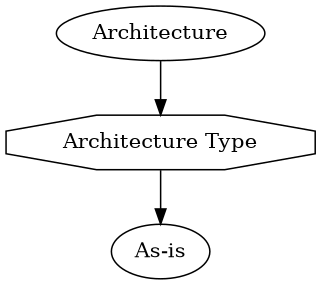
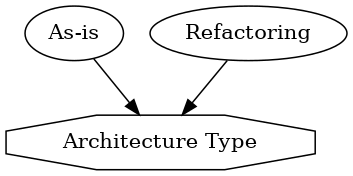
(161, 33) -> (249, 33)
(161, 190) -> (112, 81)
